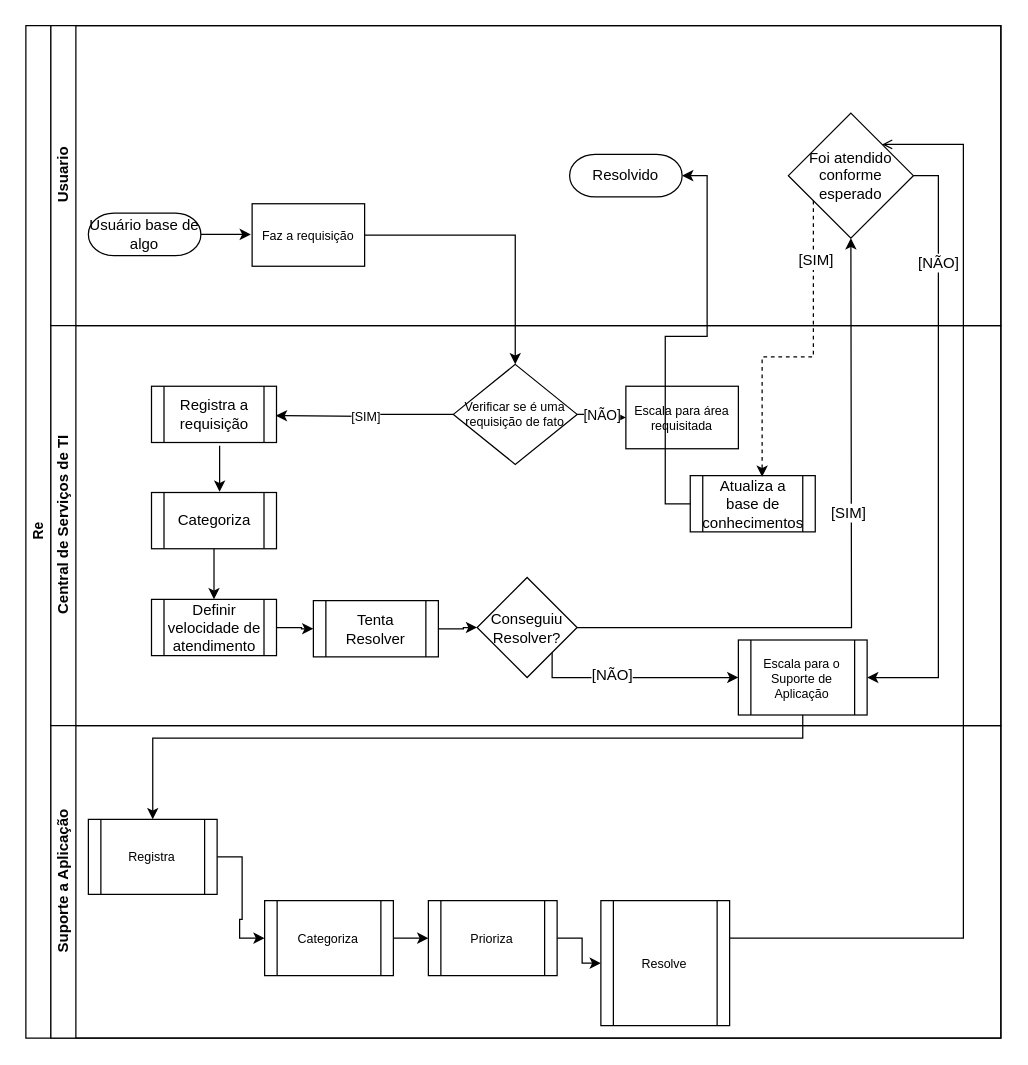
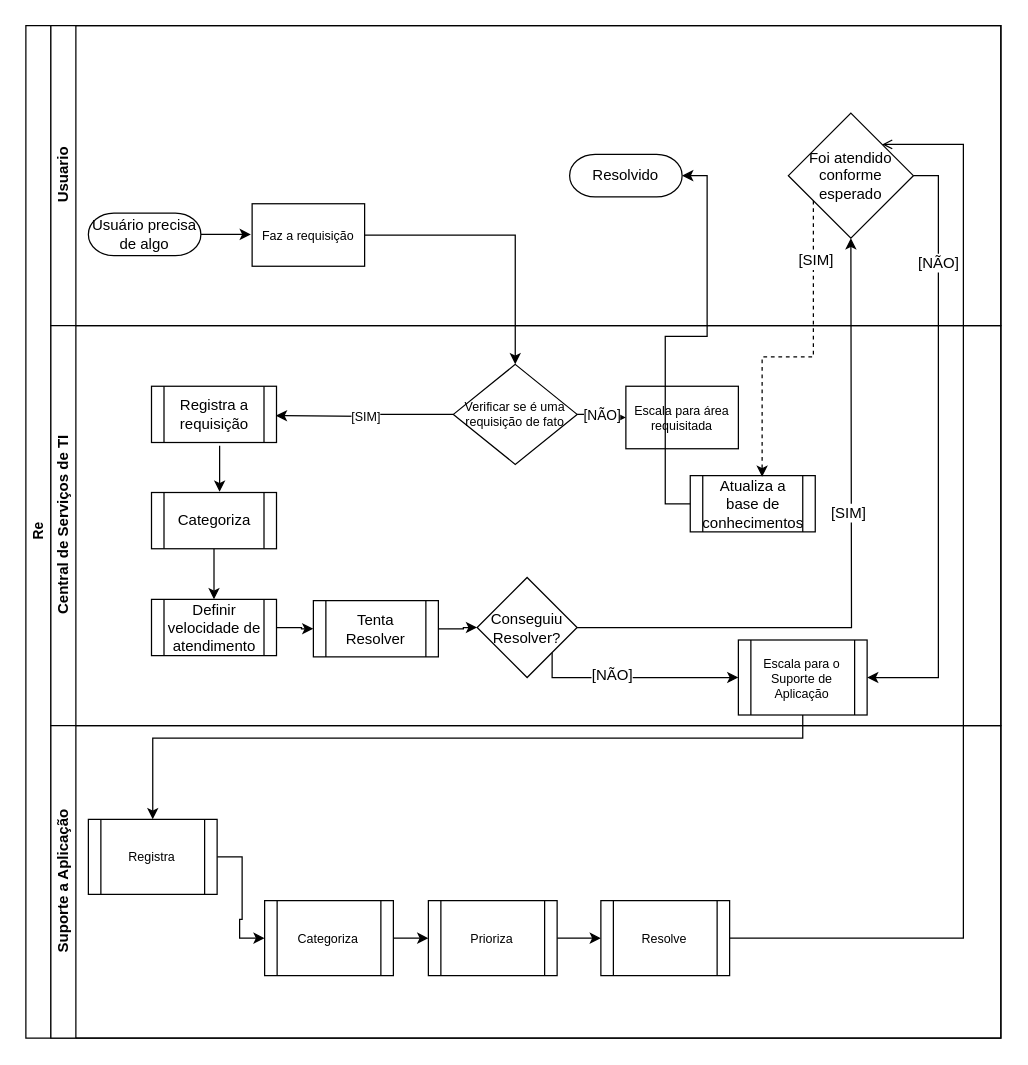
(144, 234) -> (144, 234)
(665, 963) -> (665, 938)
